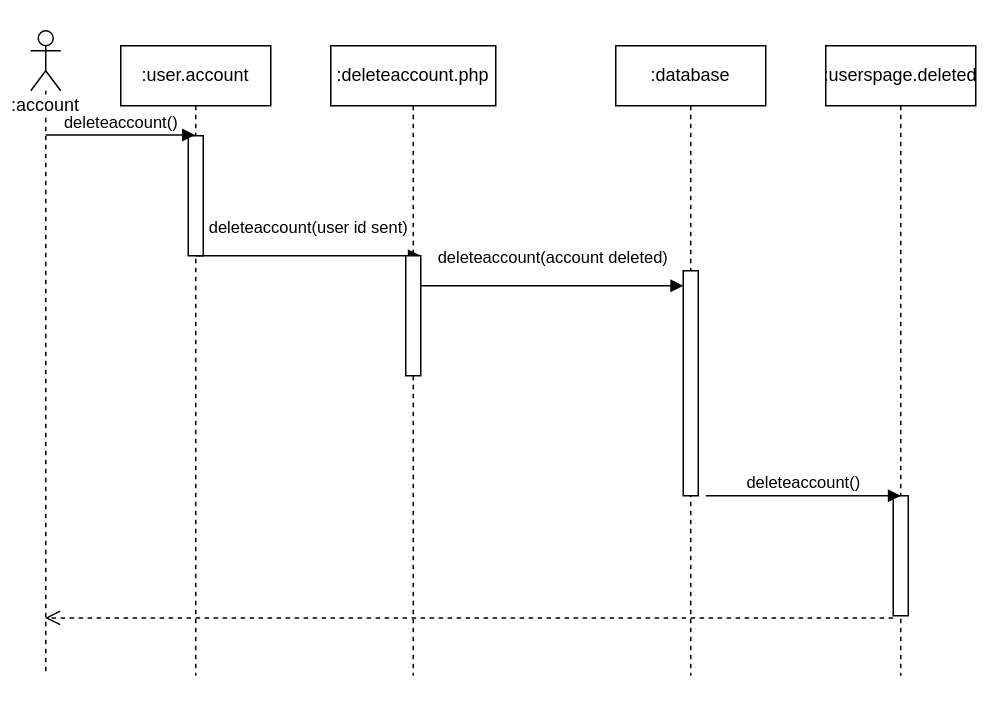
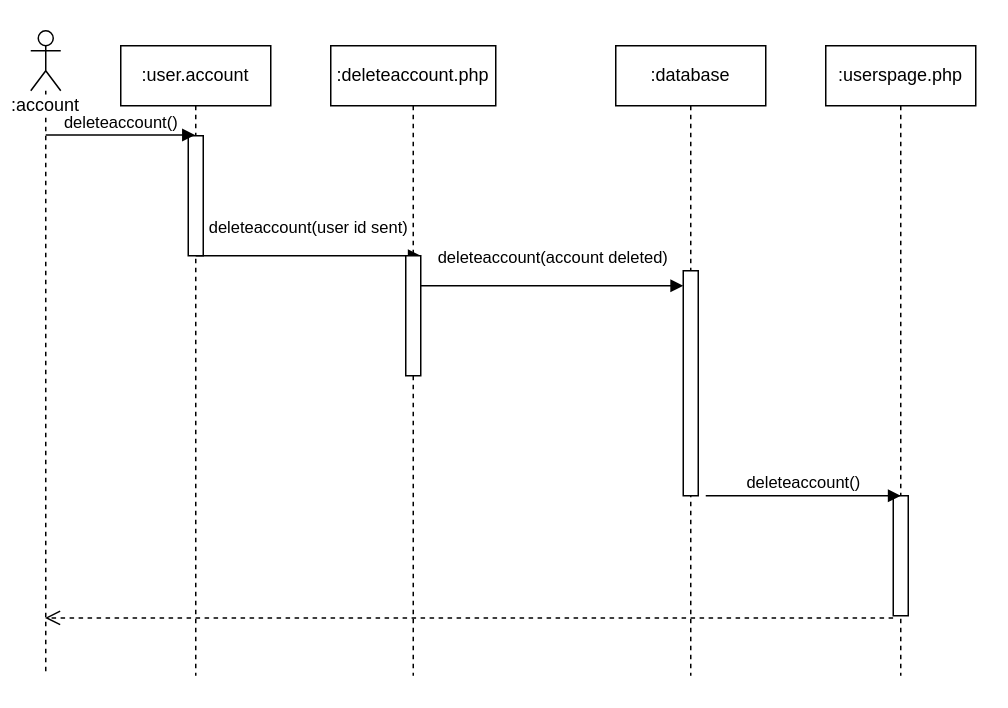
(901, 76) -> (901, 76)
